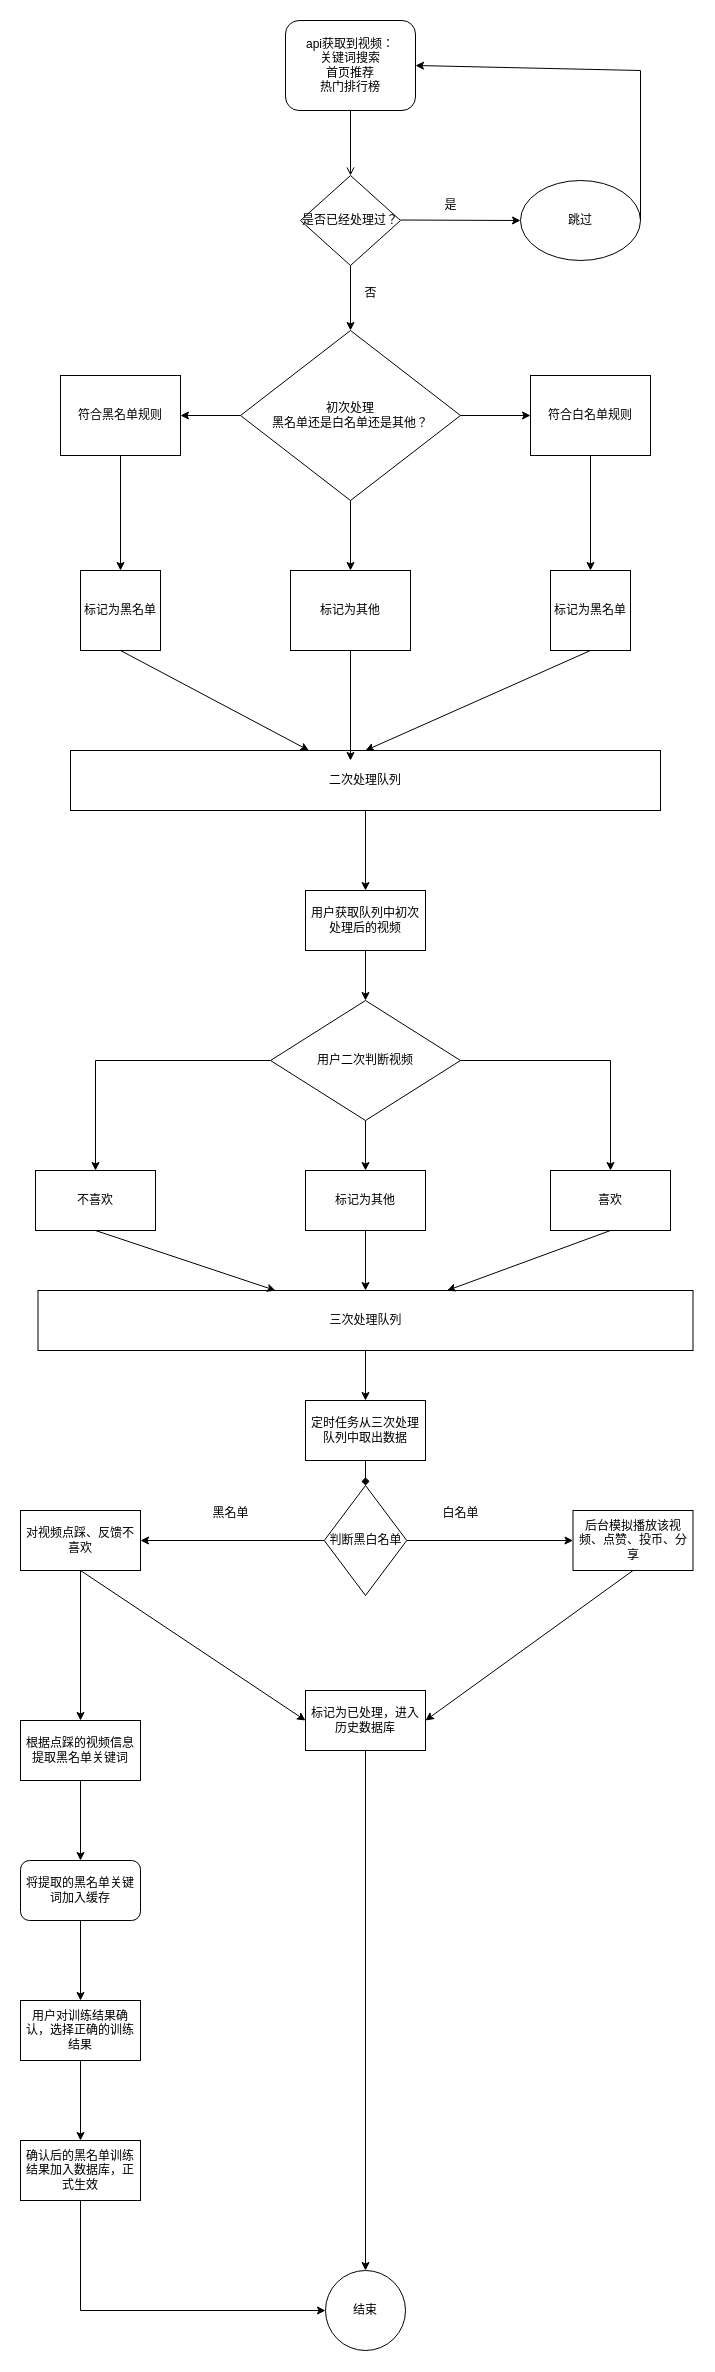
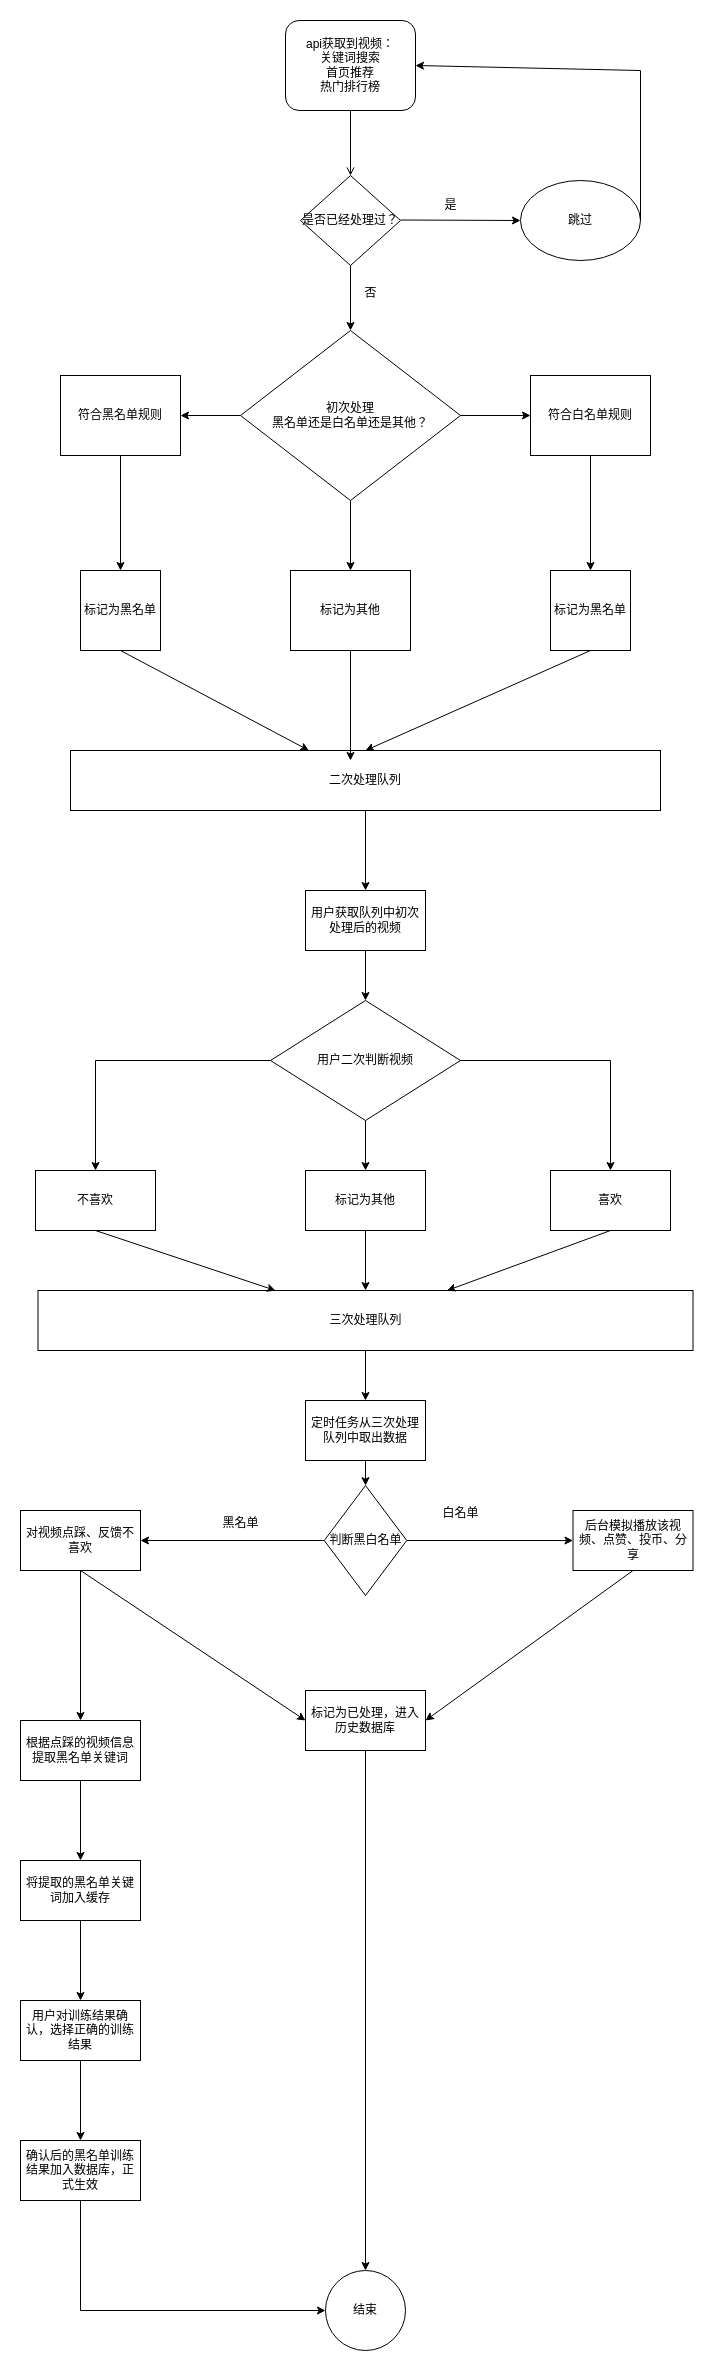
(366, 1479) -> (366, 1479)
(231, 1514) -> (241, 1524)
(81, 1891) -> (81, 1891)
